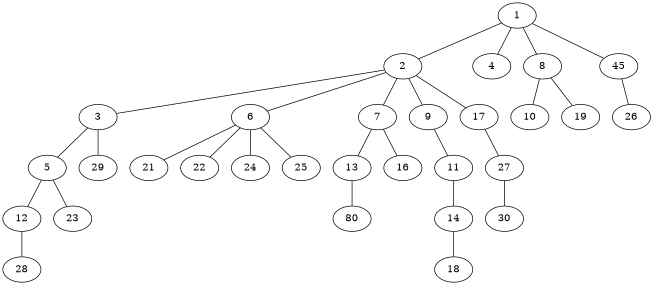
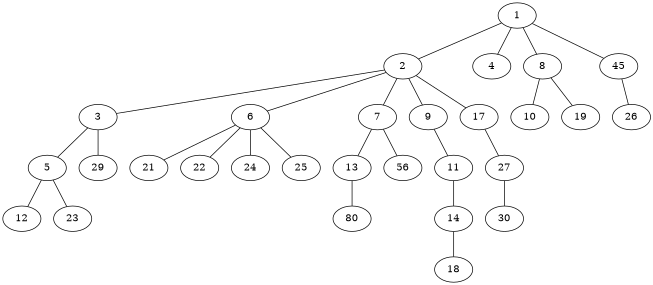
(403, 168) -> (403, 168)
(22, 270) -> none
